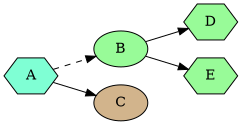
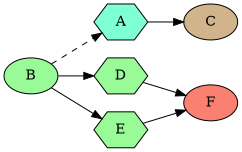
(70, 64) -> (72, 51)
none -> (211, 103)
